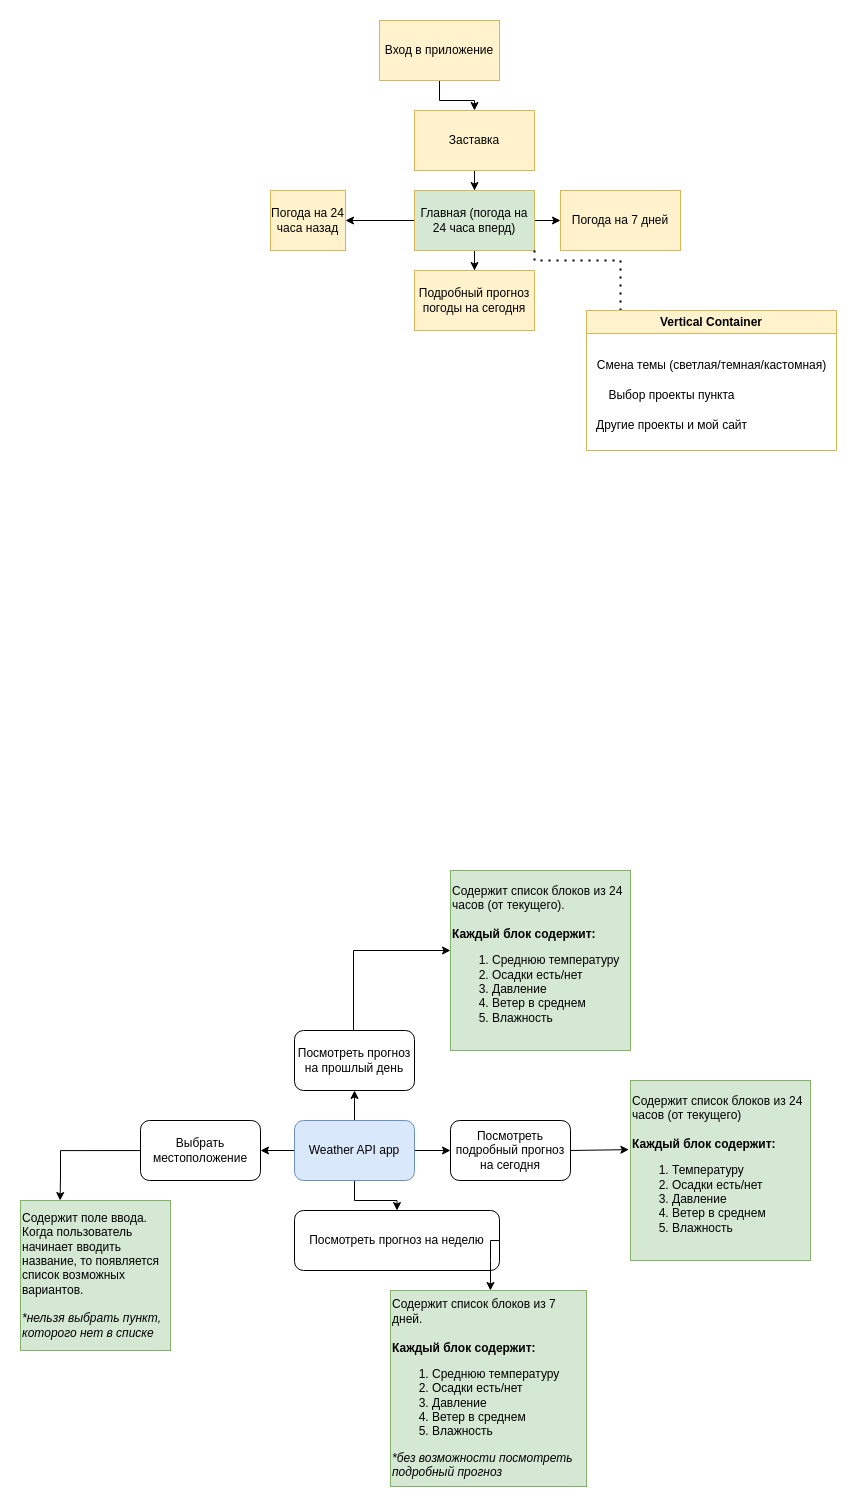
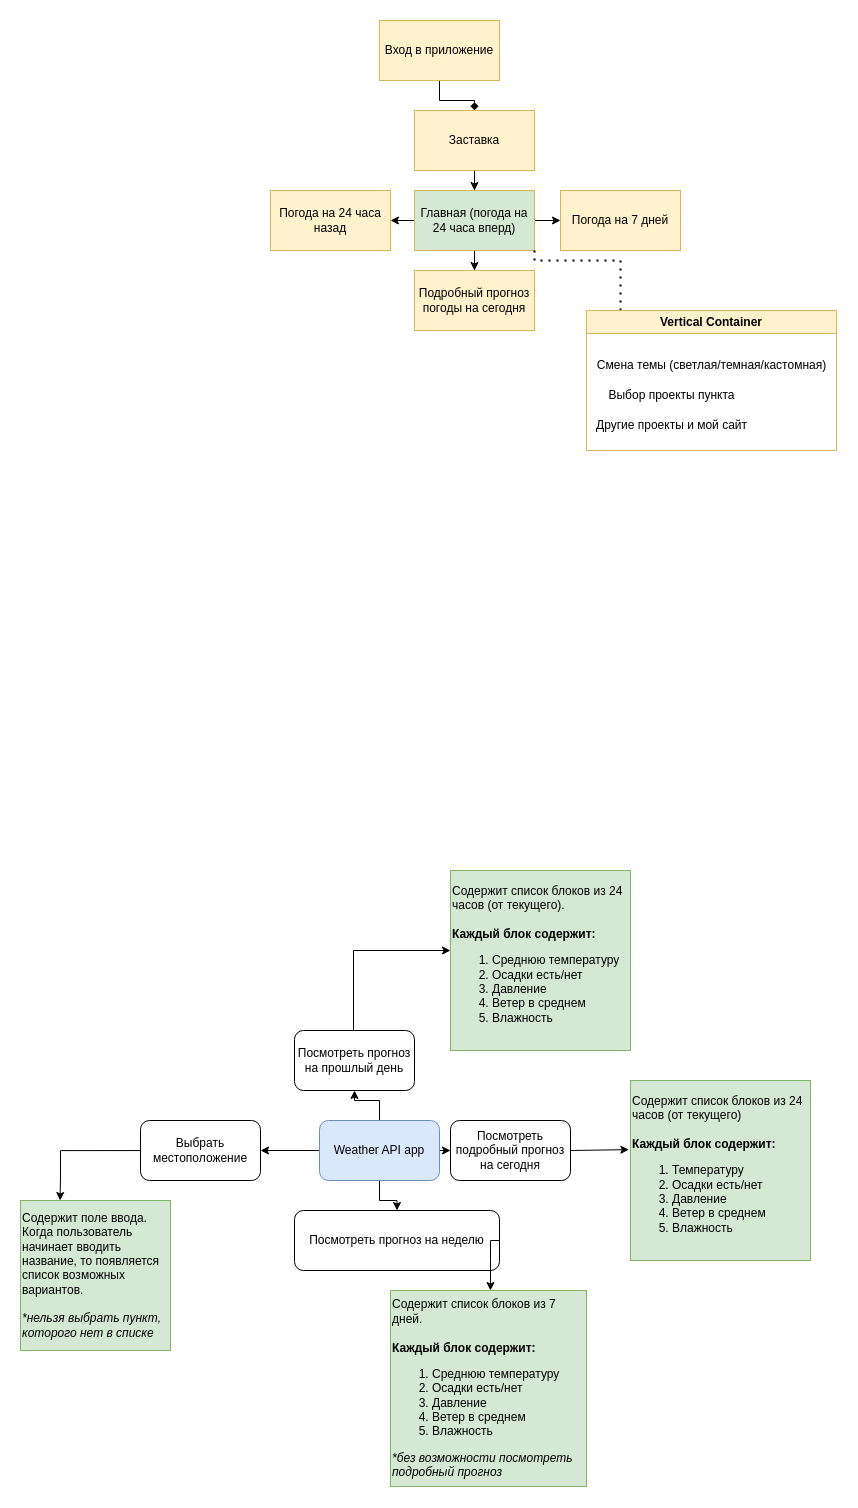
(473, 101) -> (473, 101)
(308, 221) -> (331, 221)
(355, 1151) -> (380, 1151)
